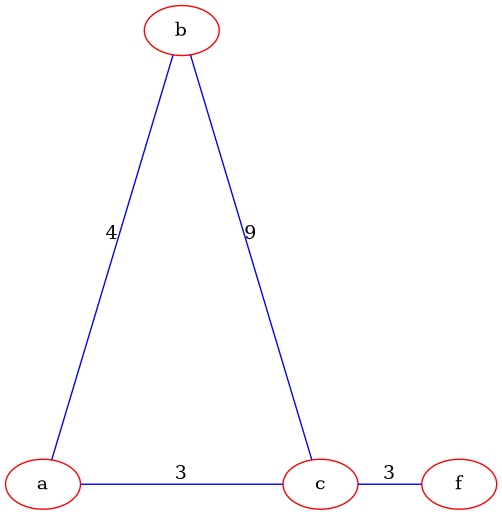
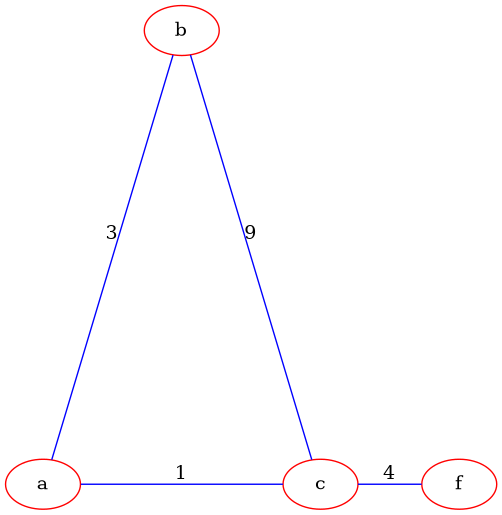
(112, 234) -> (112, 234)
(182, 474) -> (182, 474)
(390, 474) -> (390, 474)
